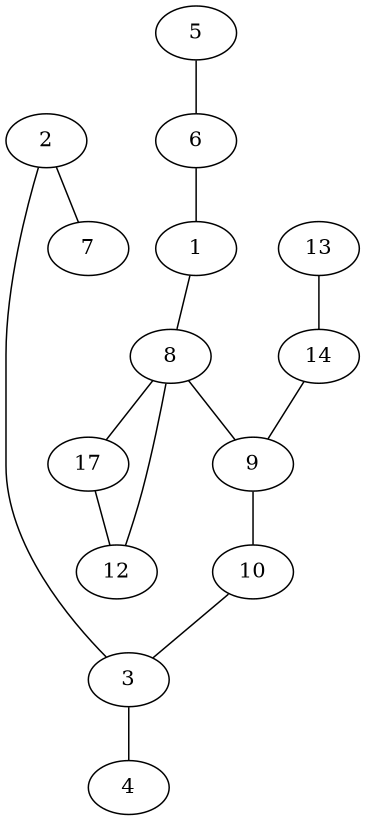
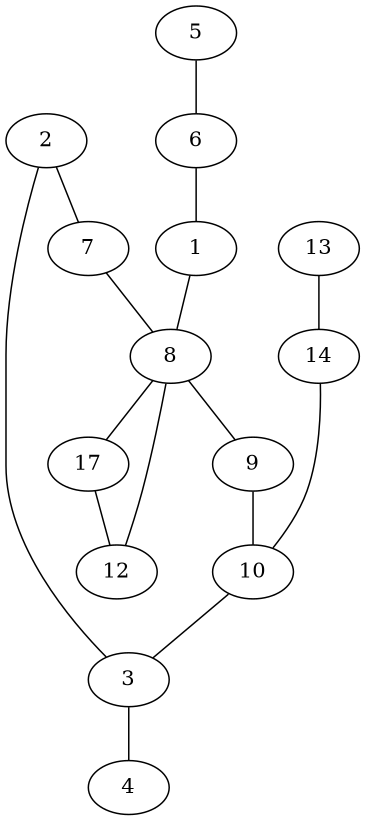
none -> (130, 302)
(286, 410) -> (313, 471)
